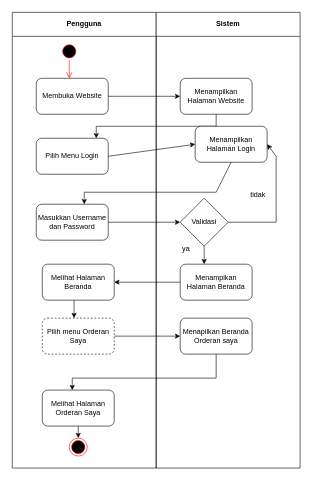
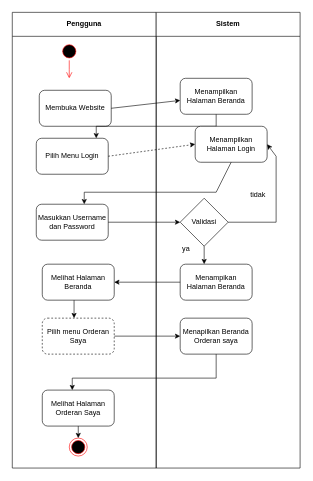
(72, 96) -> (75, 108)
(216, 96) -> (216, 96)
(149, 151) -> (149, 151)
